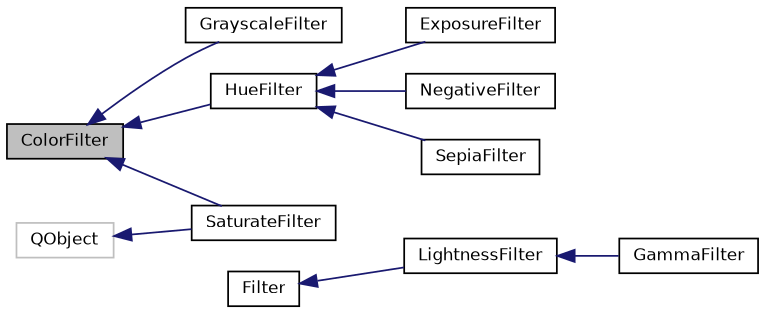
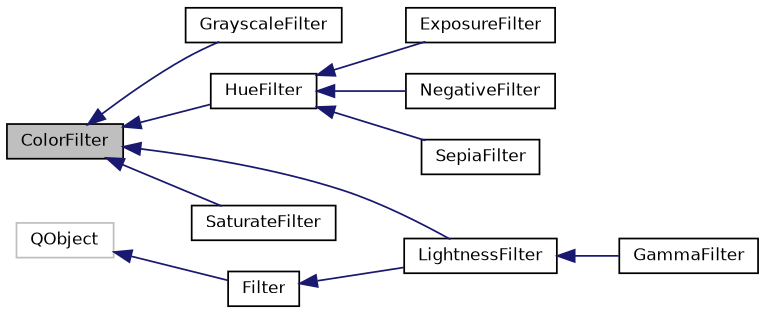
none -> (300, 178)
(162, 232) -> (180, 268)
